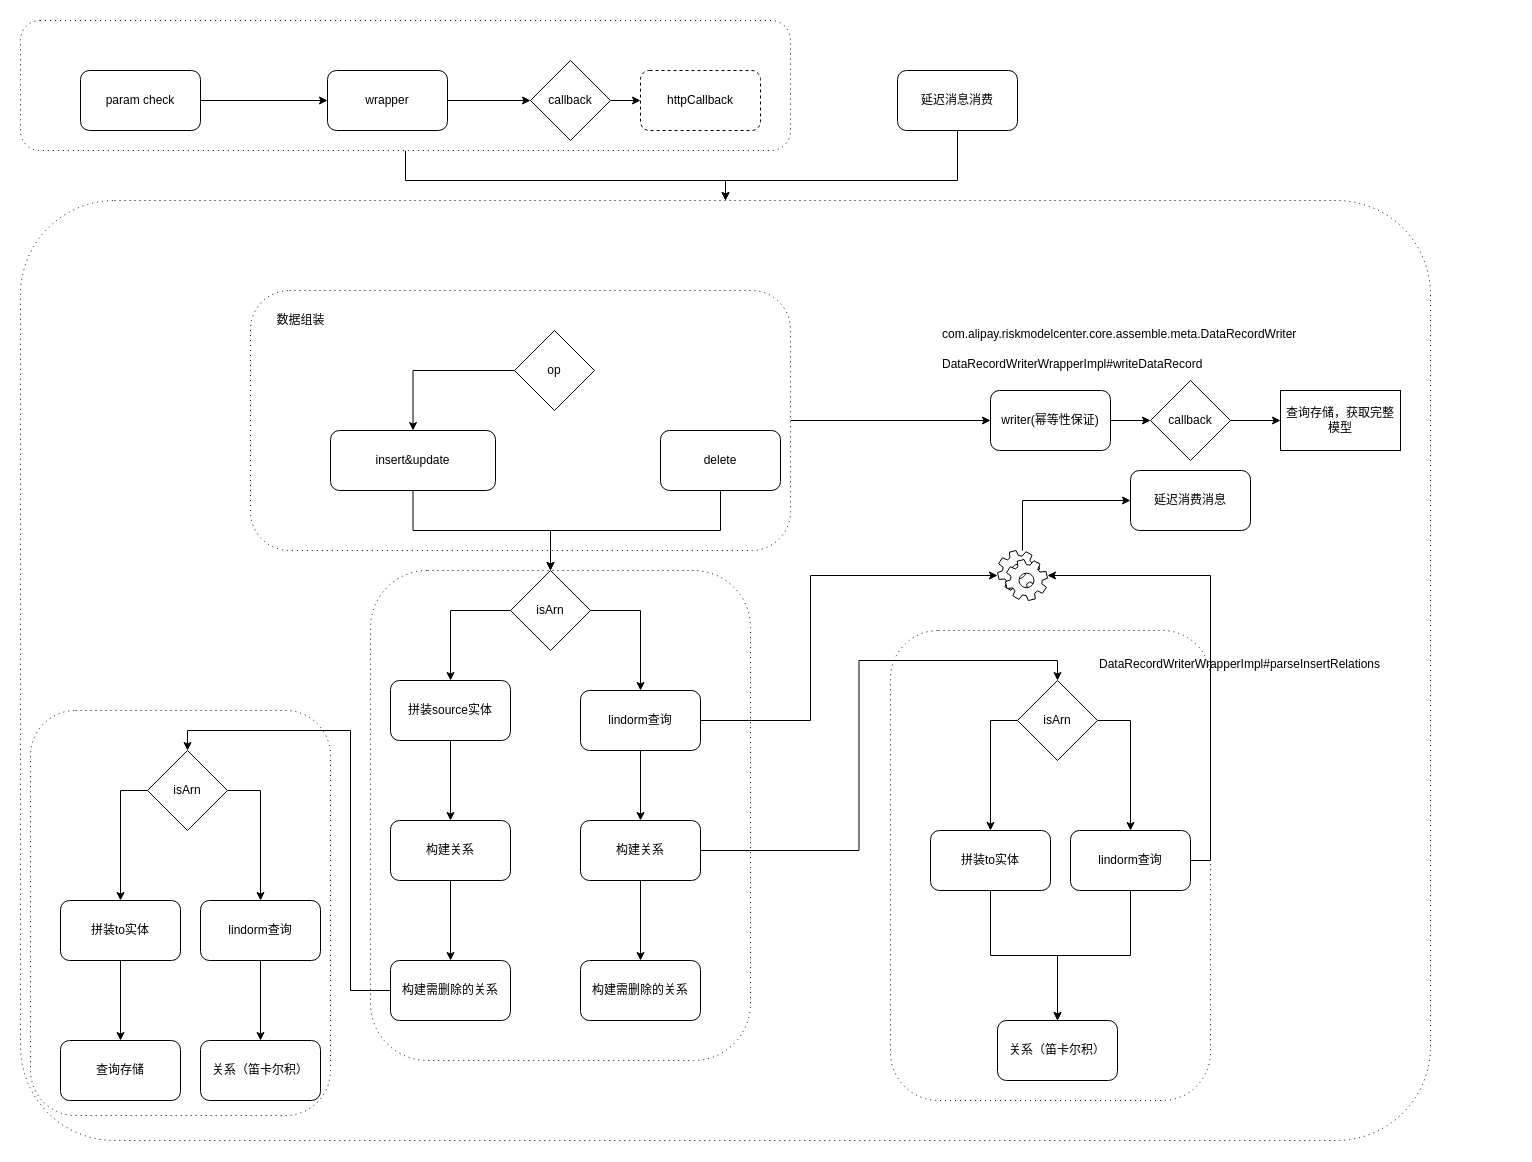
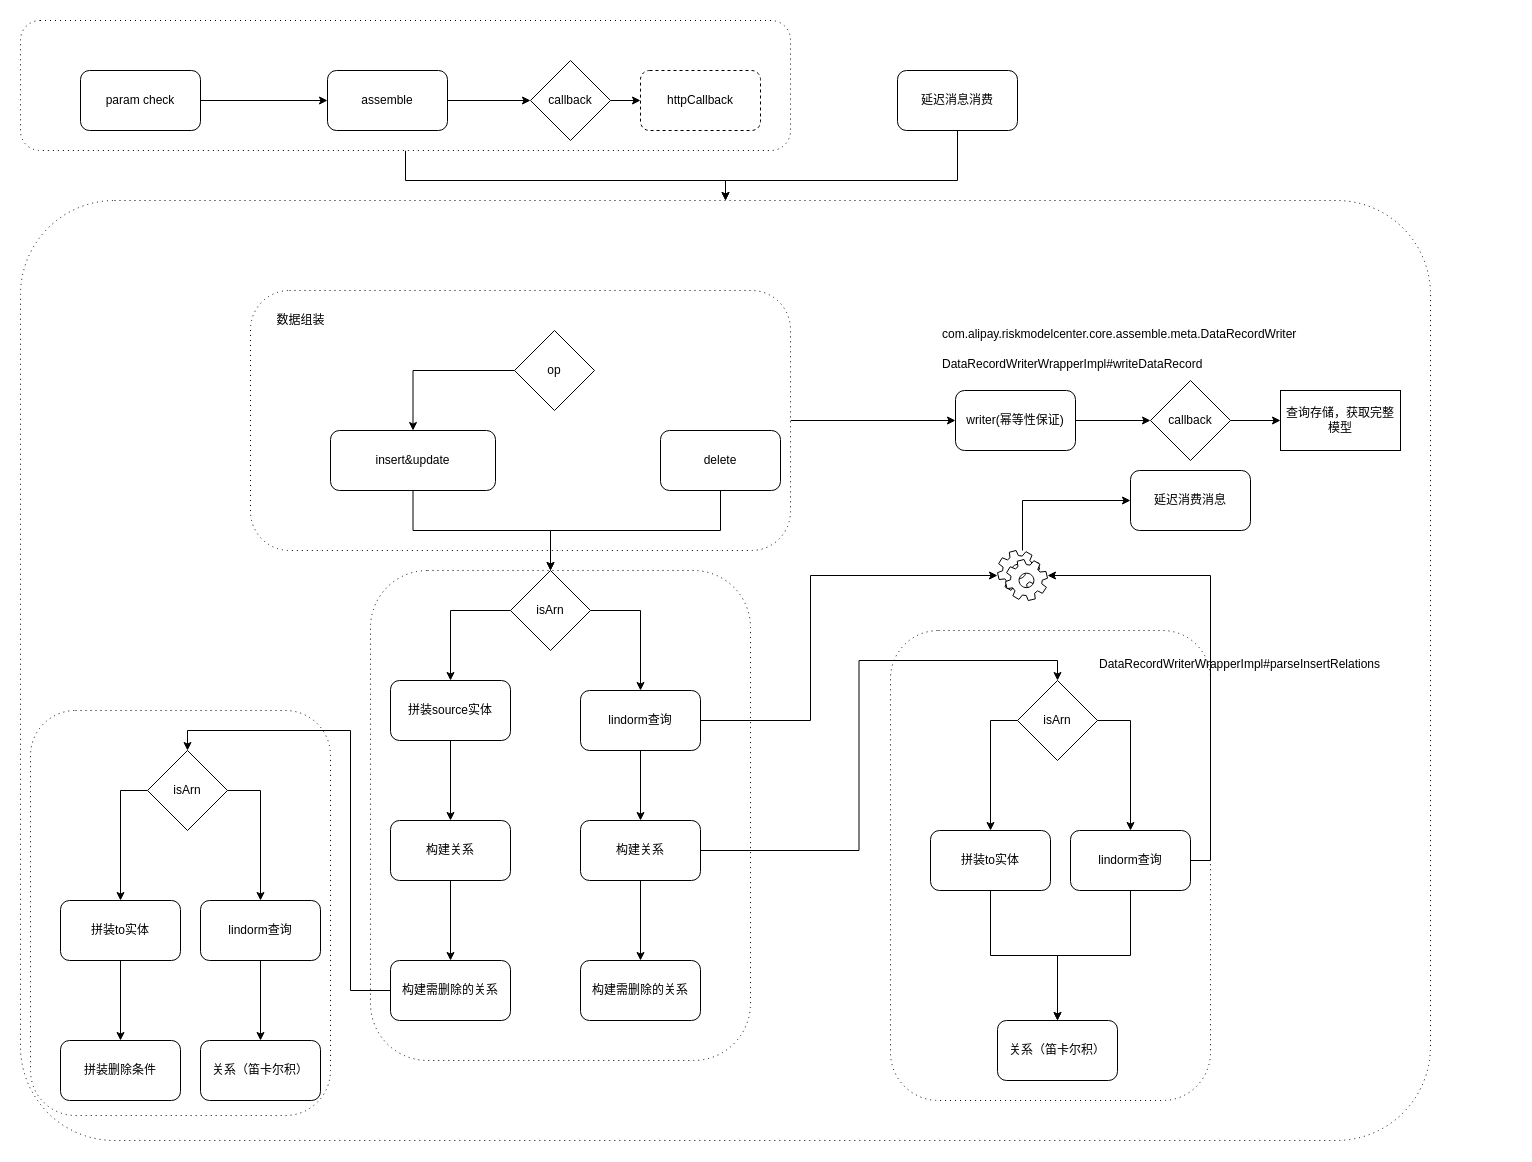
(388, 101) -> (388, 101)
(1051, 421) -> (1016, 421)
(121, 1071) -> (121, 1071)
